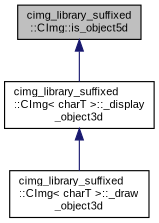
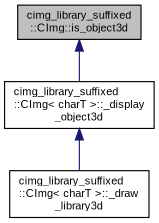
(79, 22) -> (79, 22)
(79, 194) -> (79, 194)
